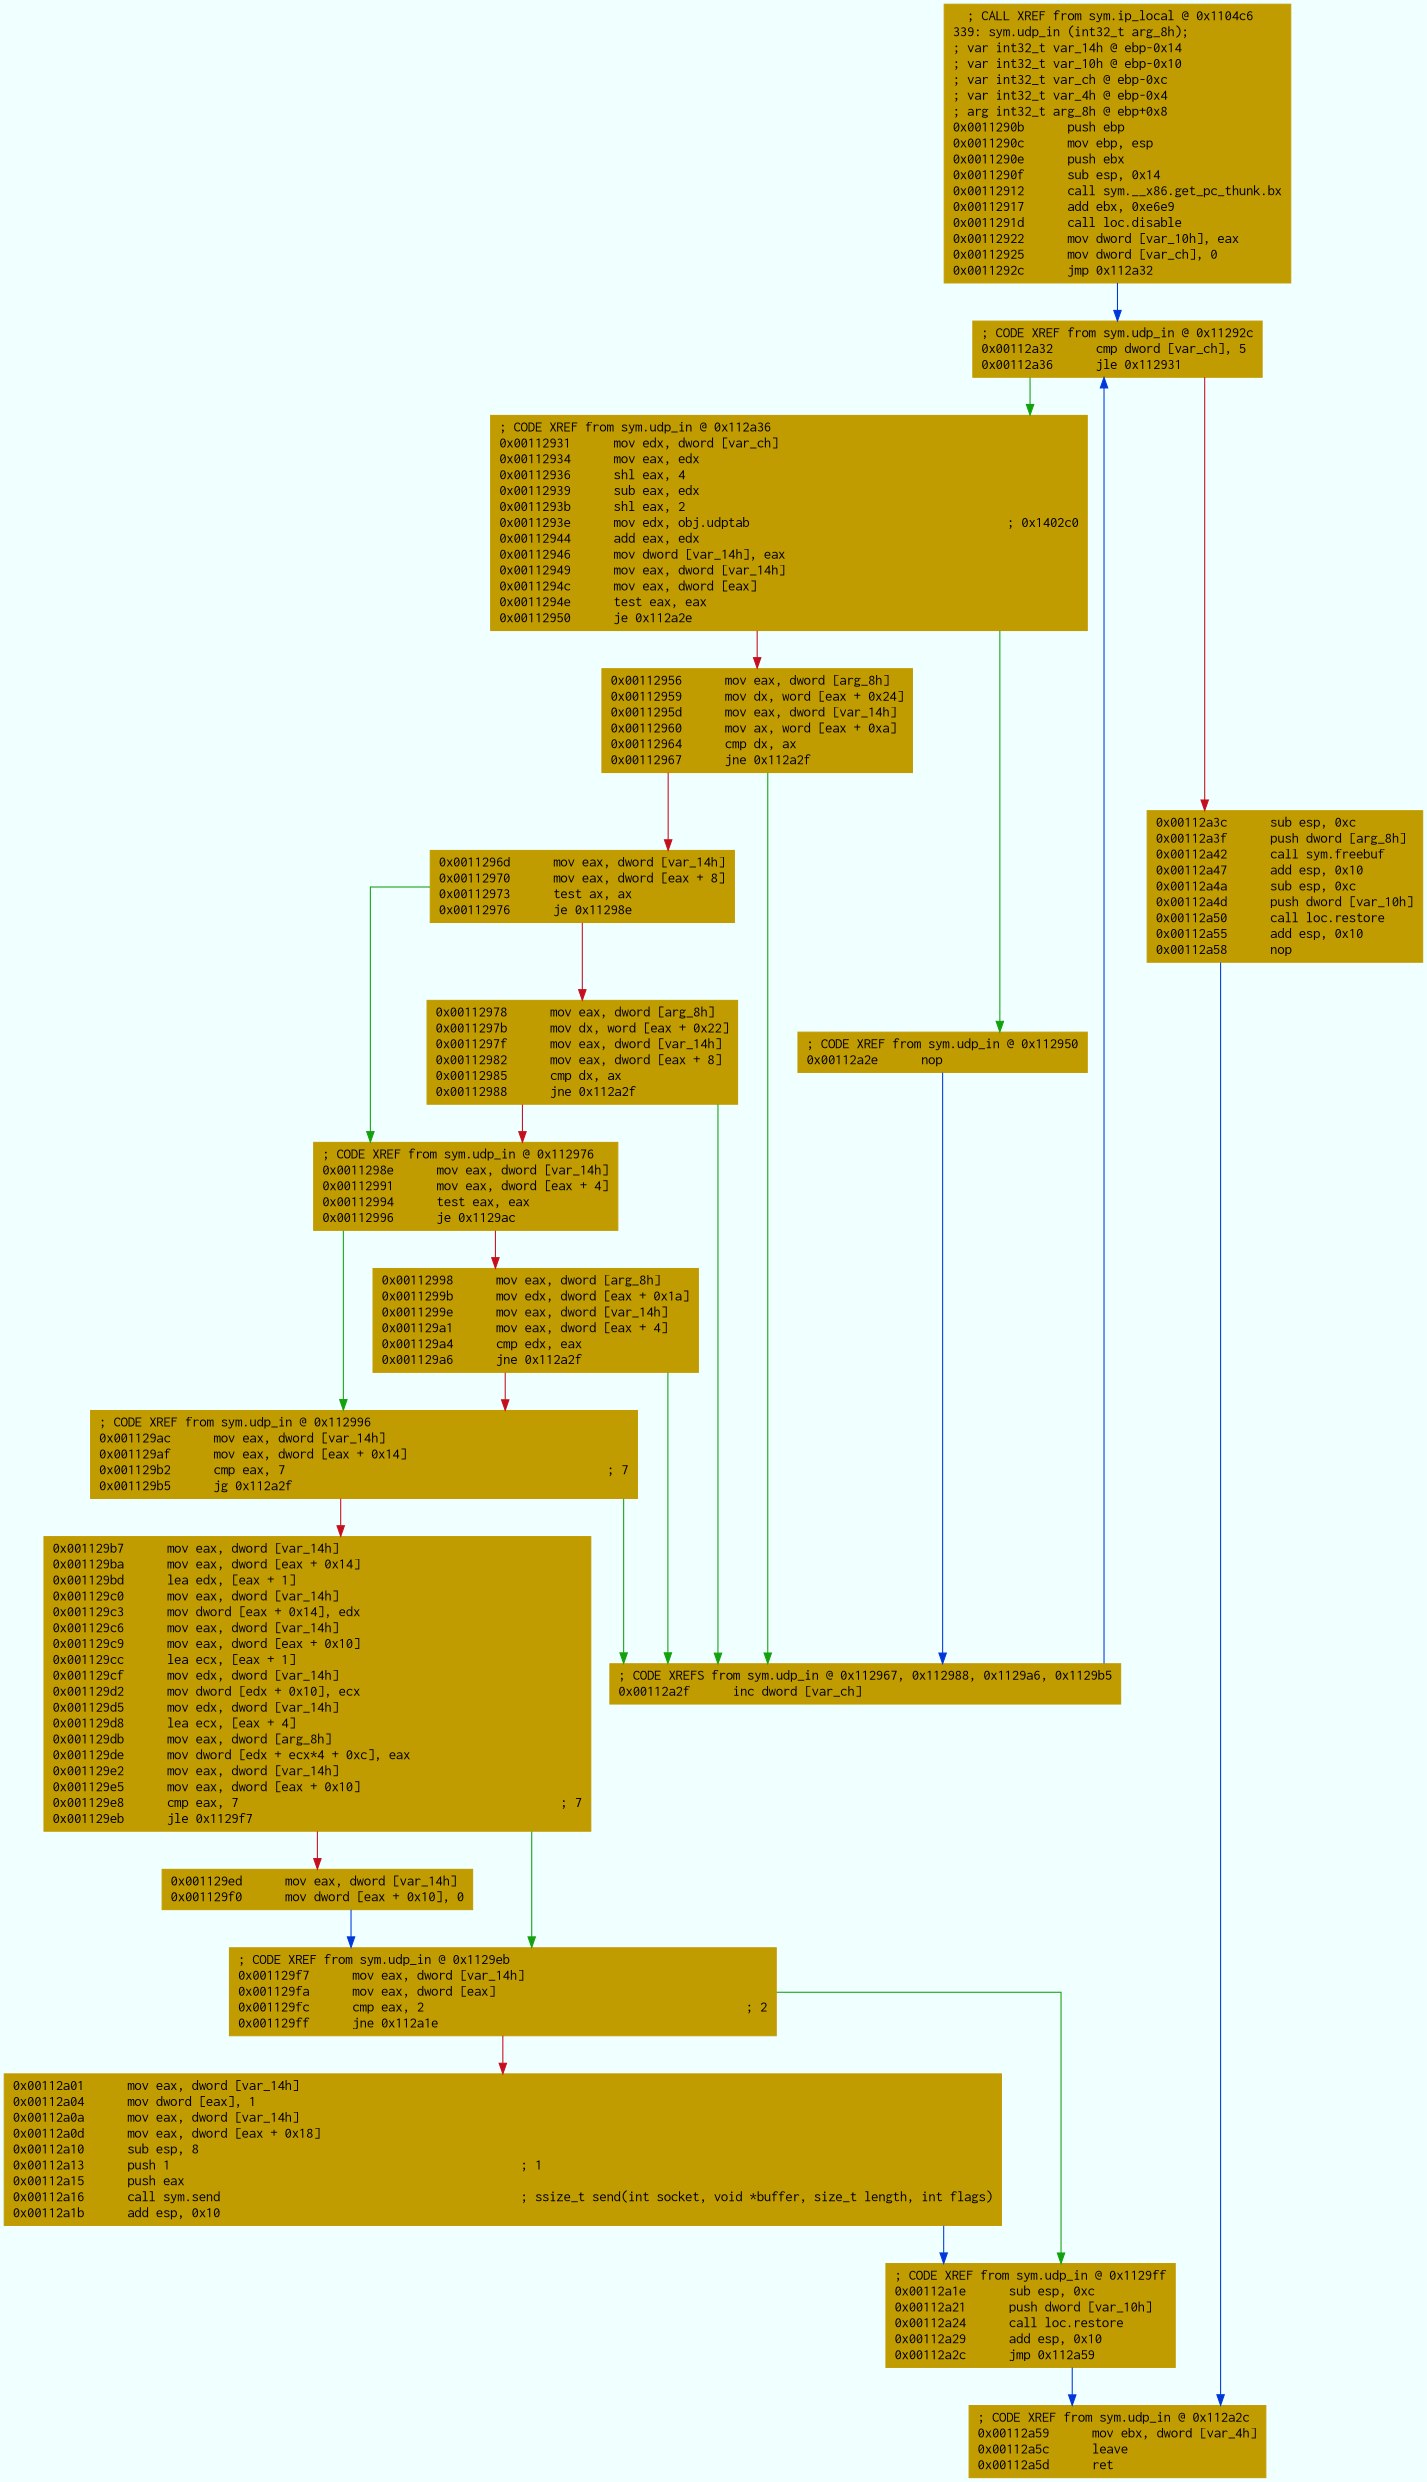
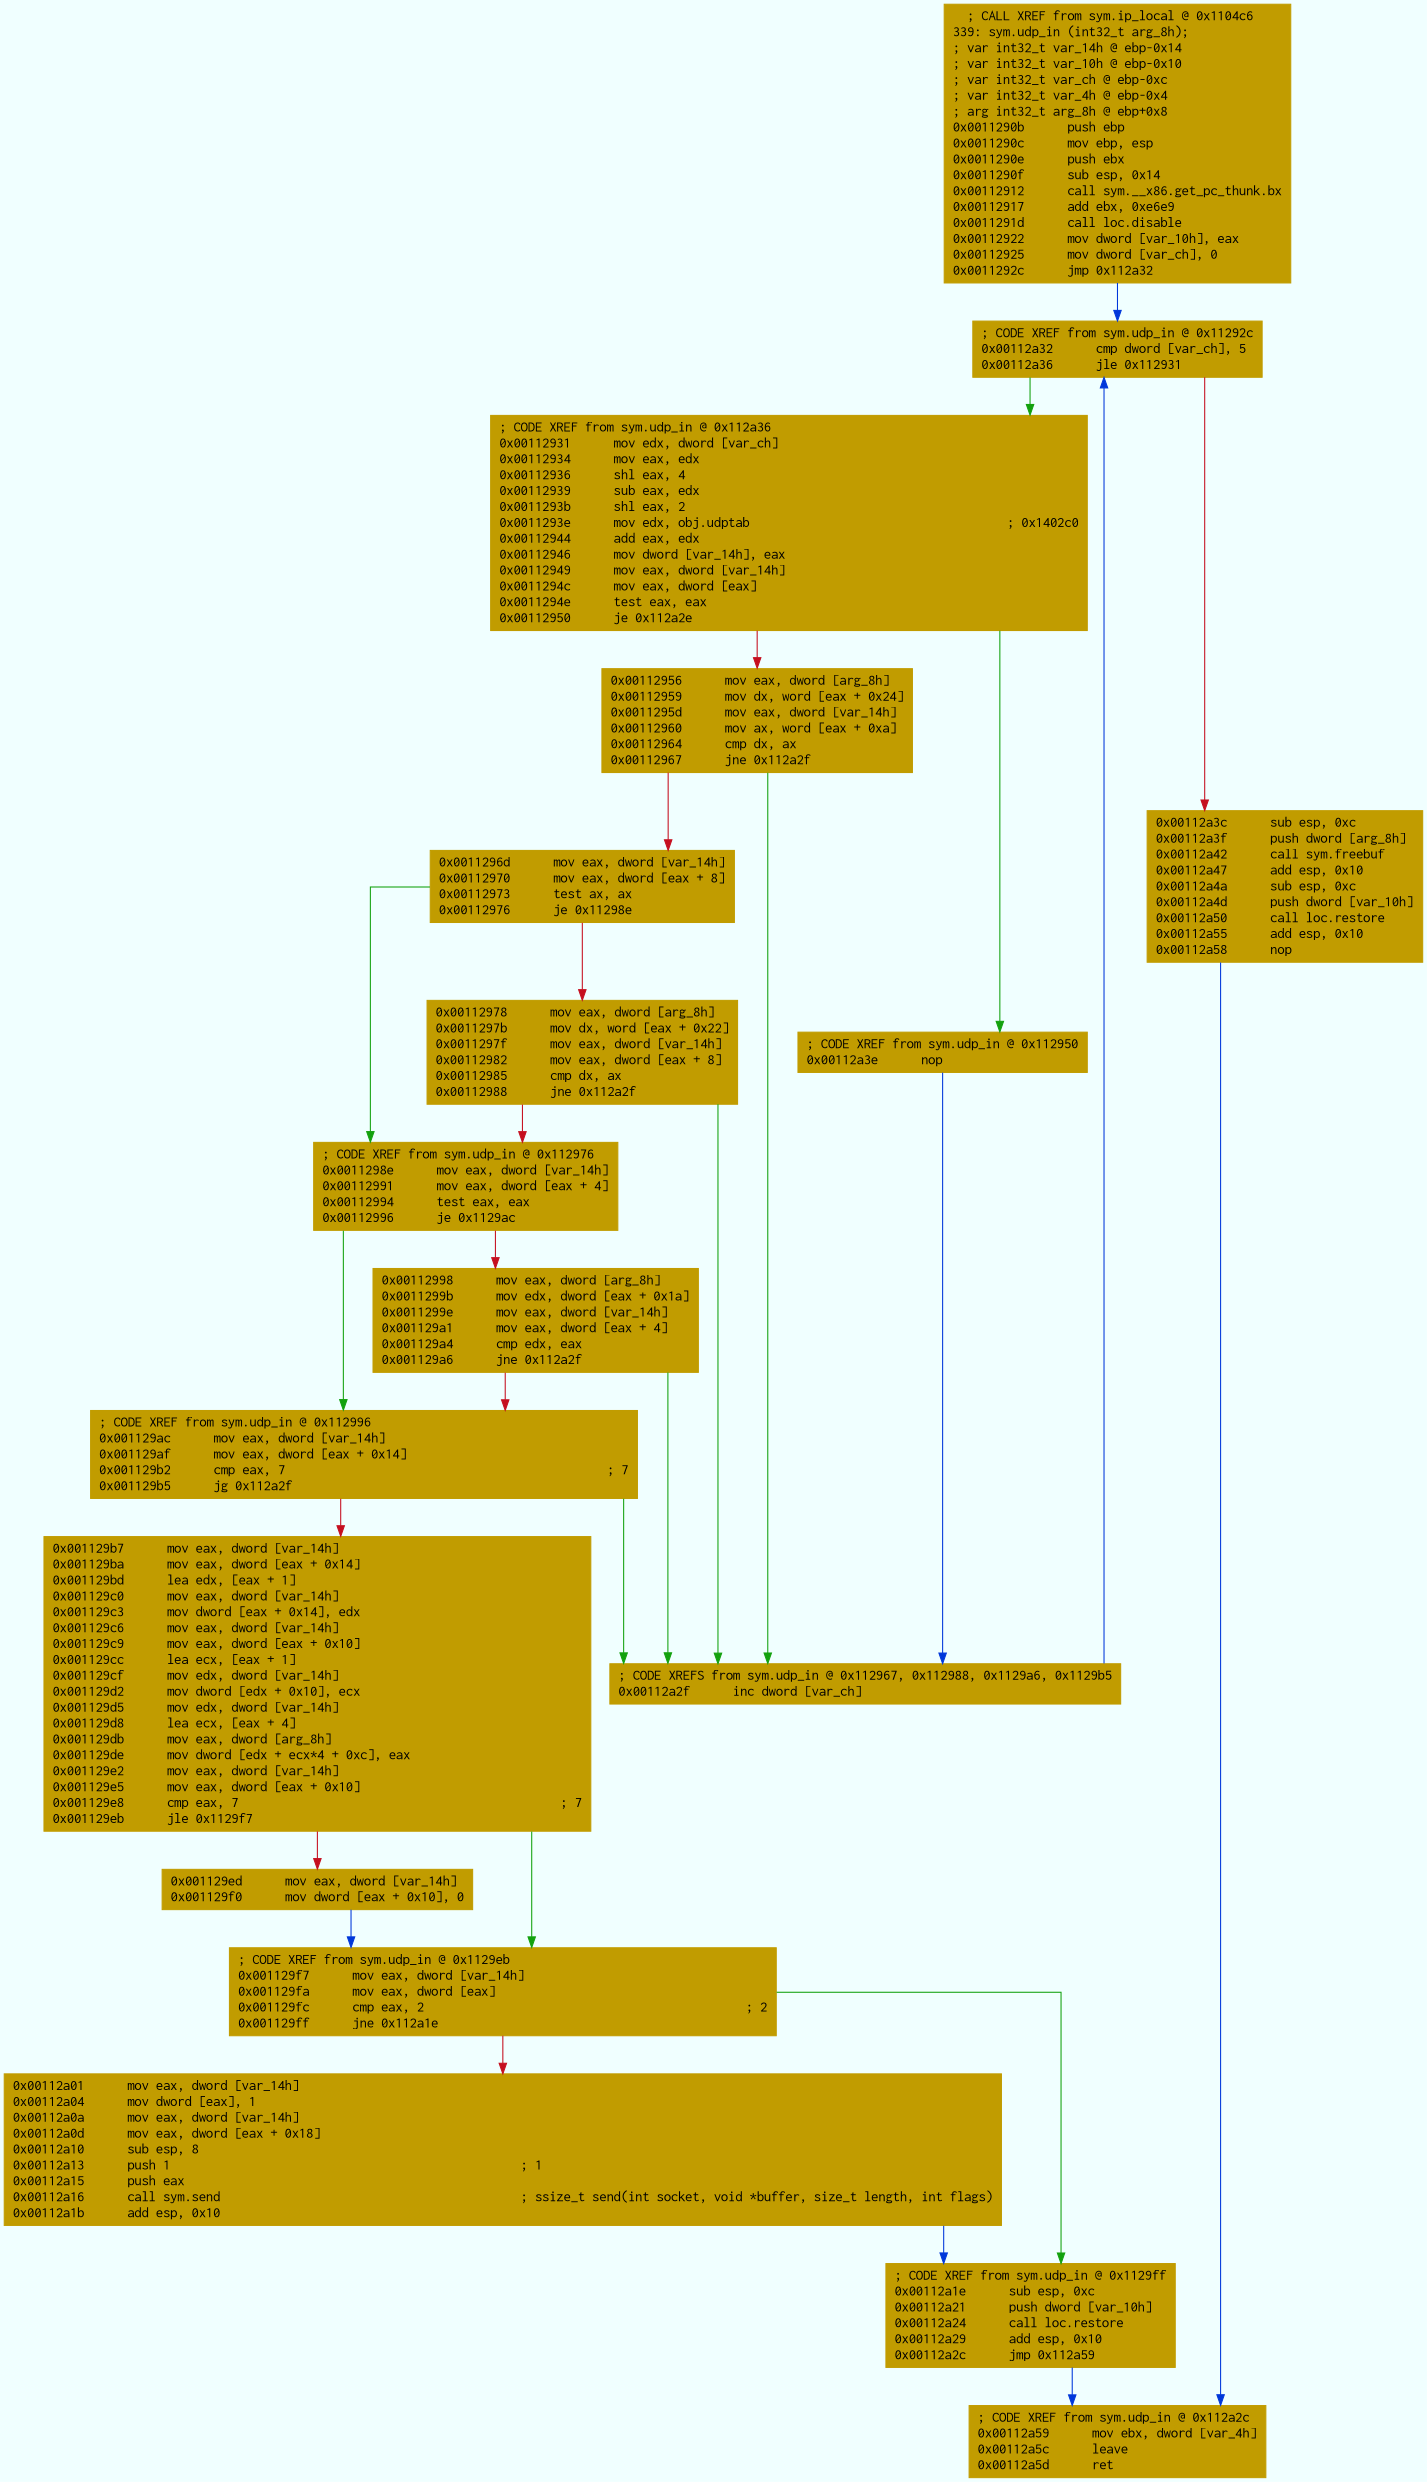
(943, 1052) -> (943, 1052)
